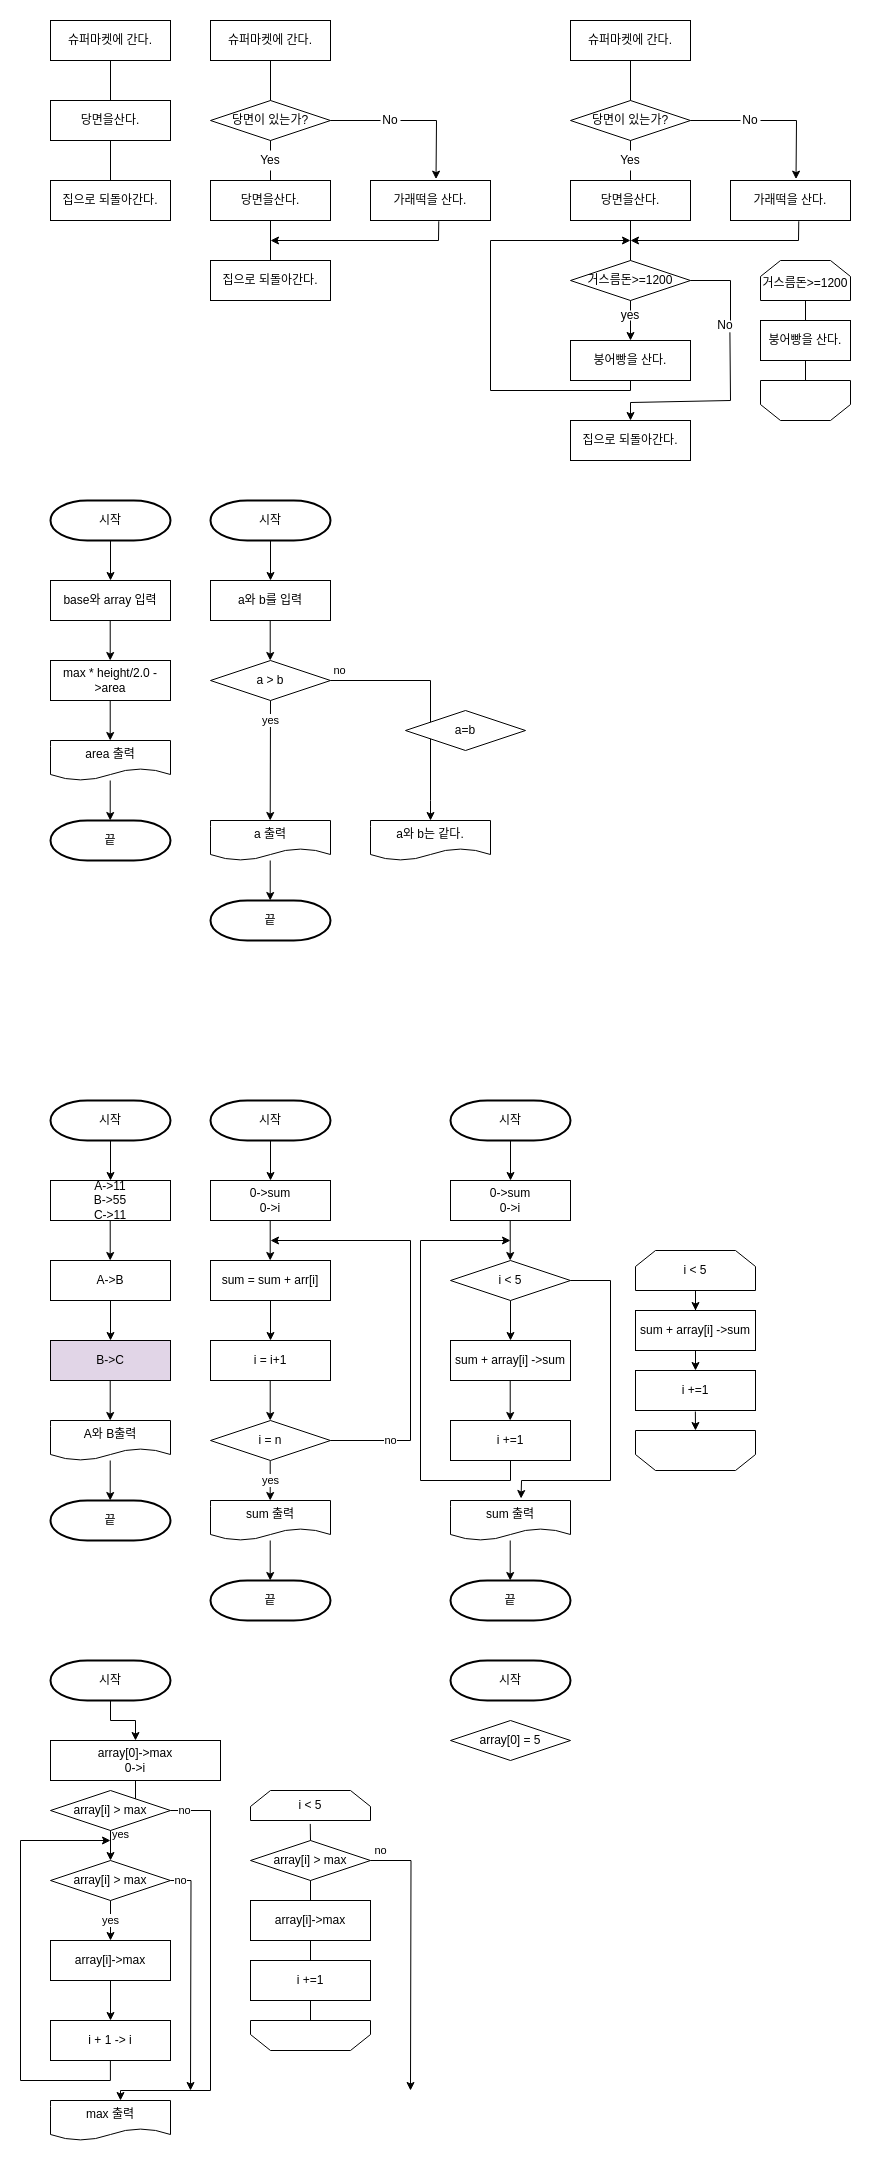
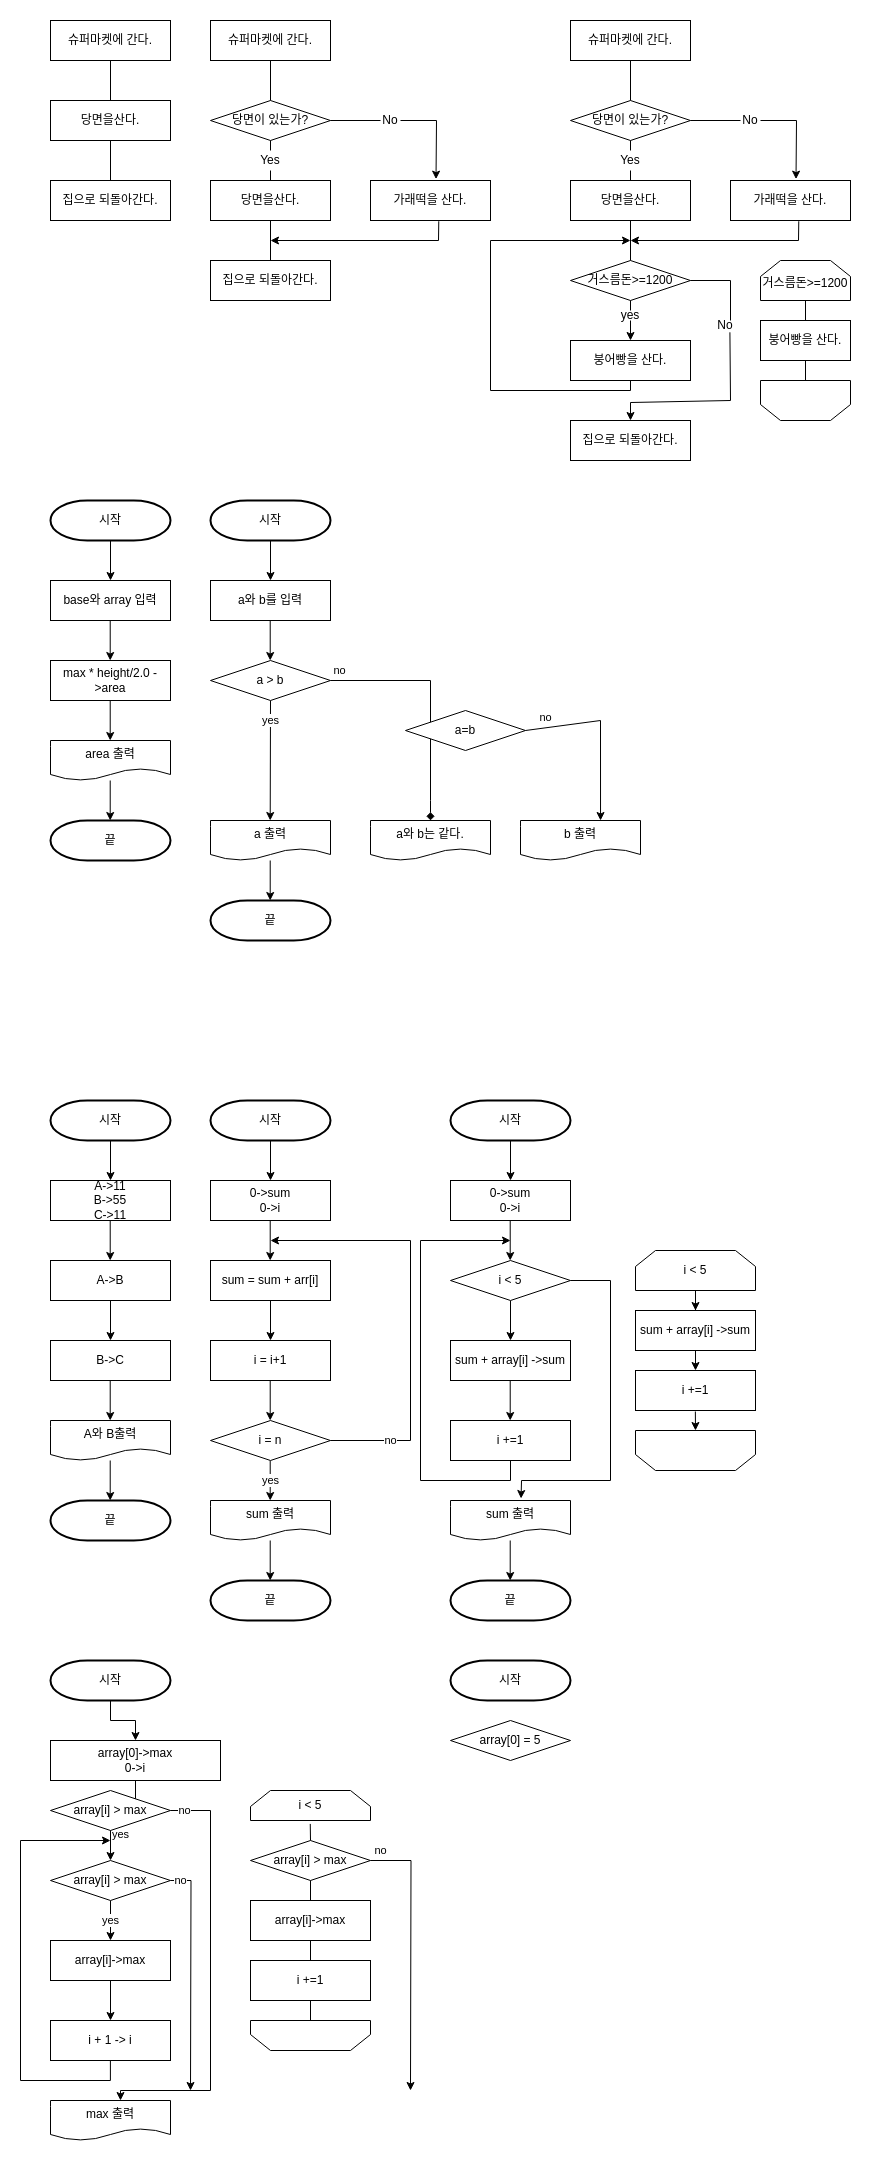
none -> (601, 730)
(431, 812) -> (431, 812)
none -> (581, 841)
(111, 1361) -> (111, 1361)
